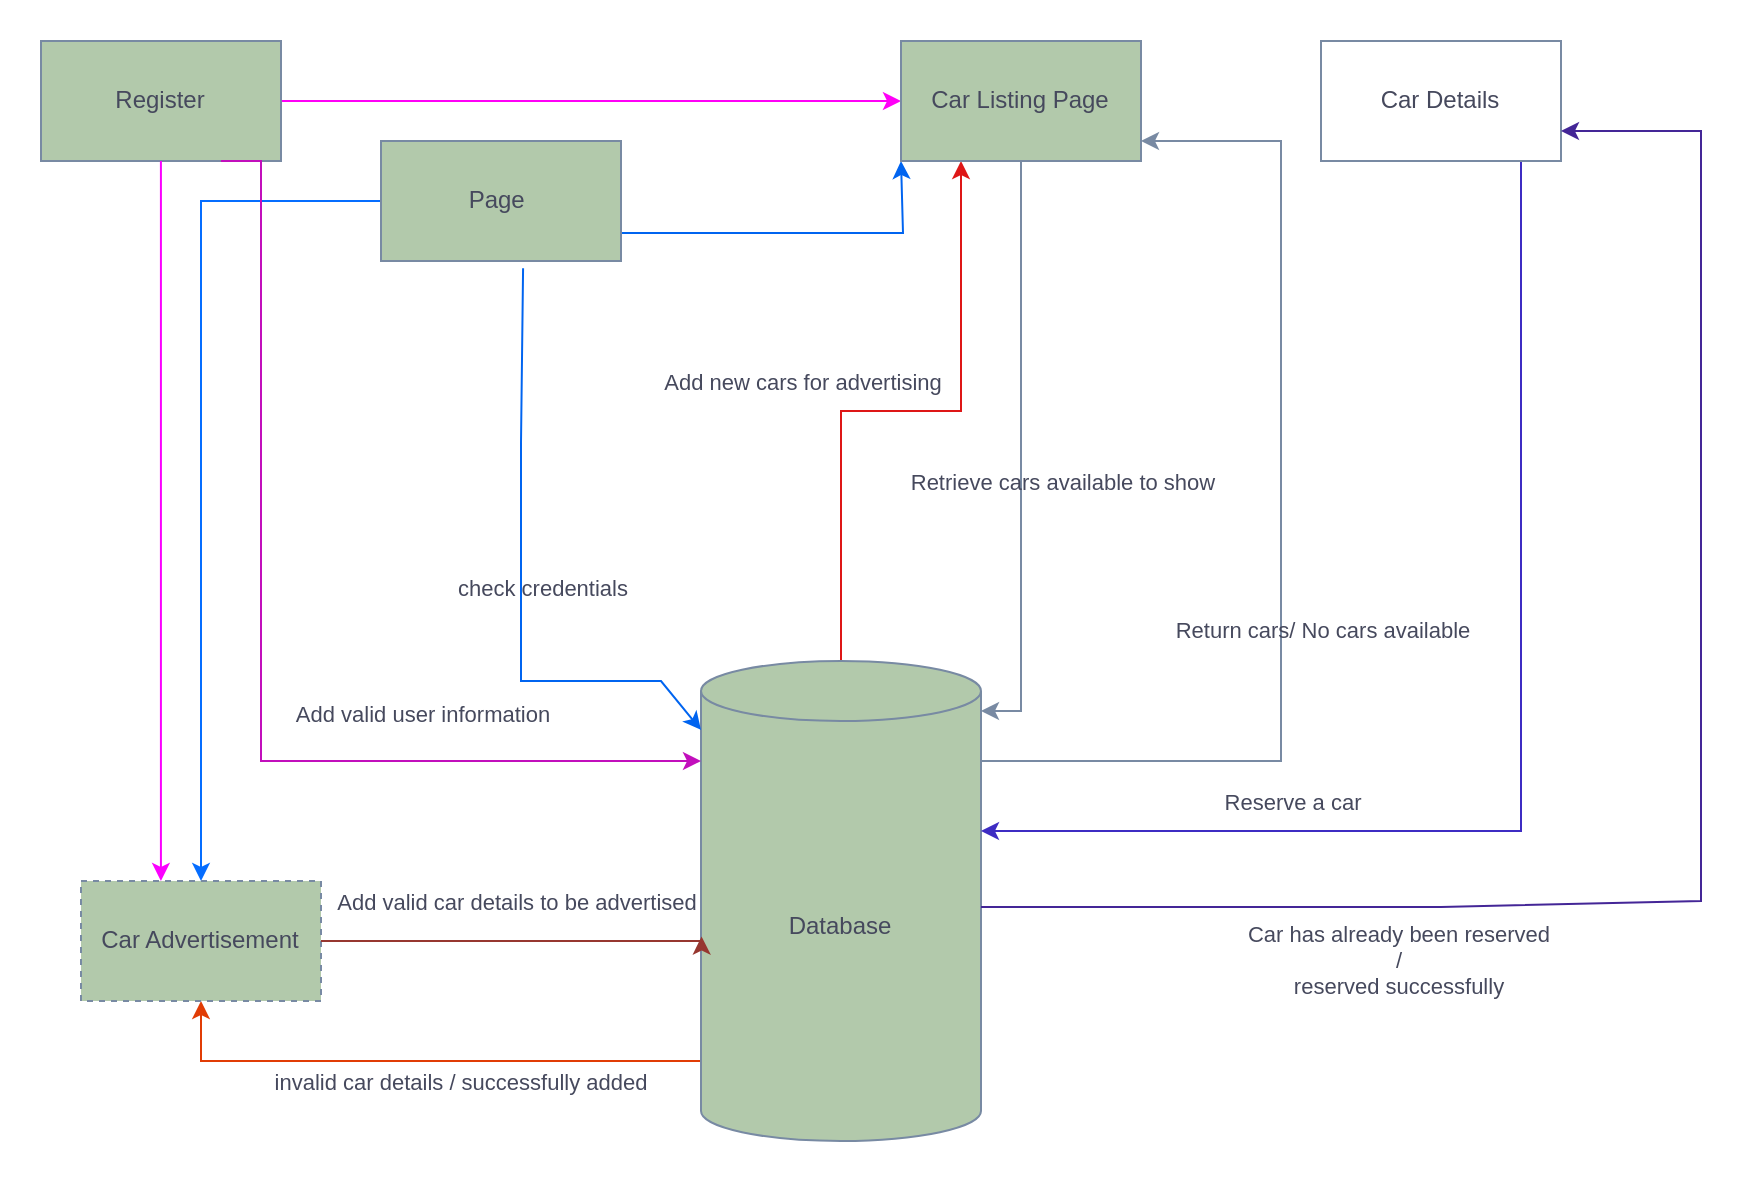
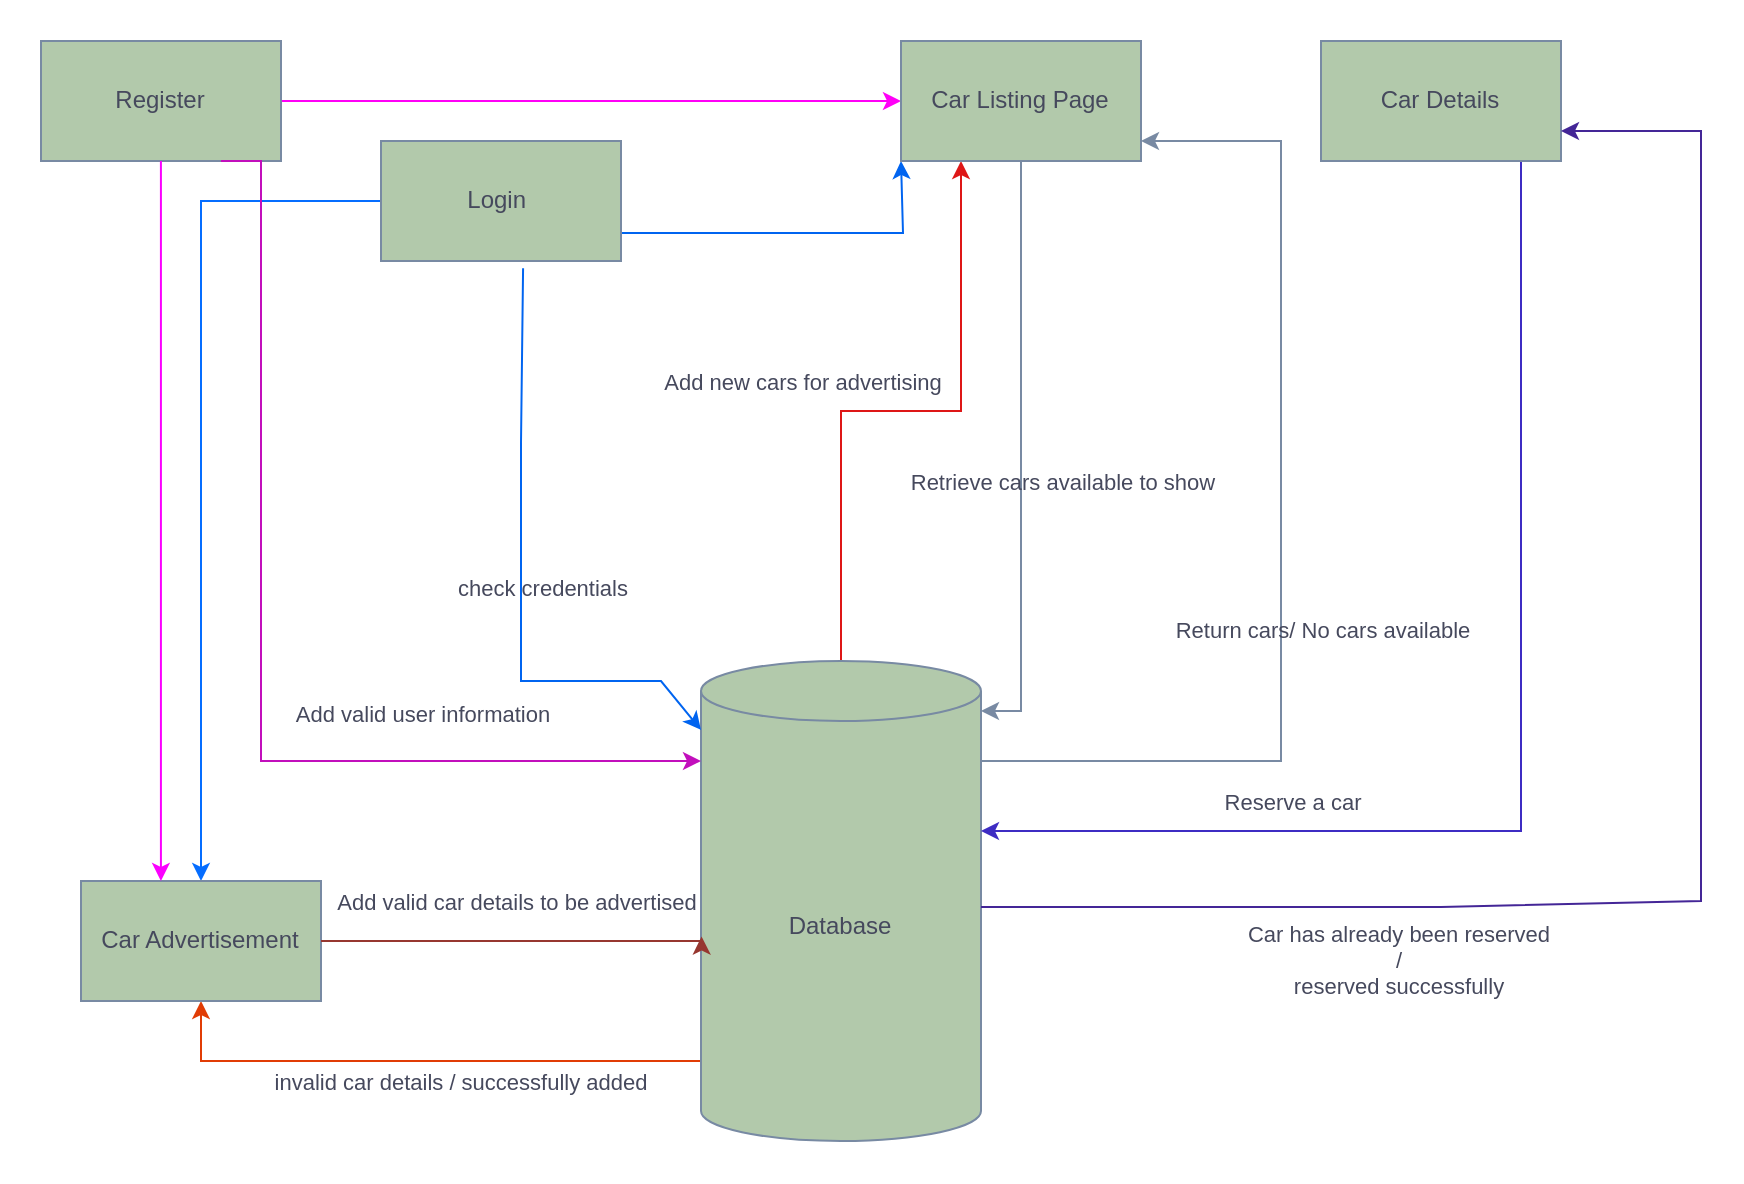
(1441, 101) -> (1441, 101)
(501, 201) -> (501, 201)
(201, 941) -> (201, 941)
